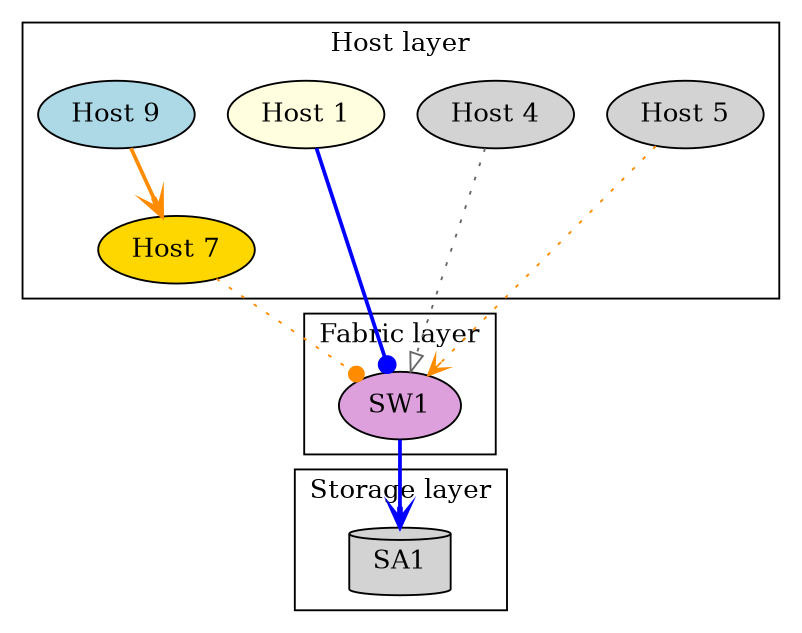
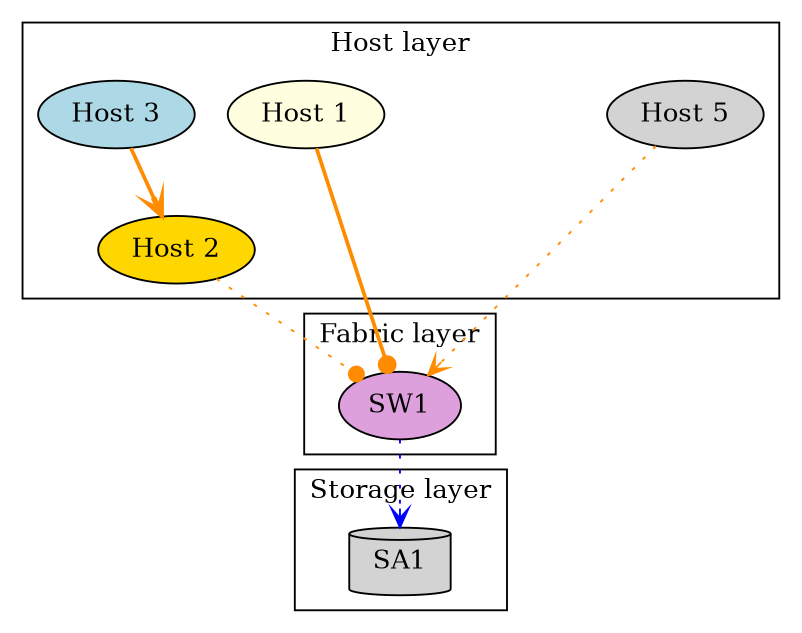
(116, 115) -> (116, 115)
(496, 115) -> none
(177, 250) -> (177, 250)
(351, 253) -> (351, 253)
(400, 481) -> (400, 481)
